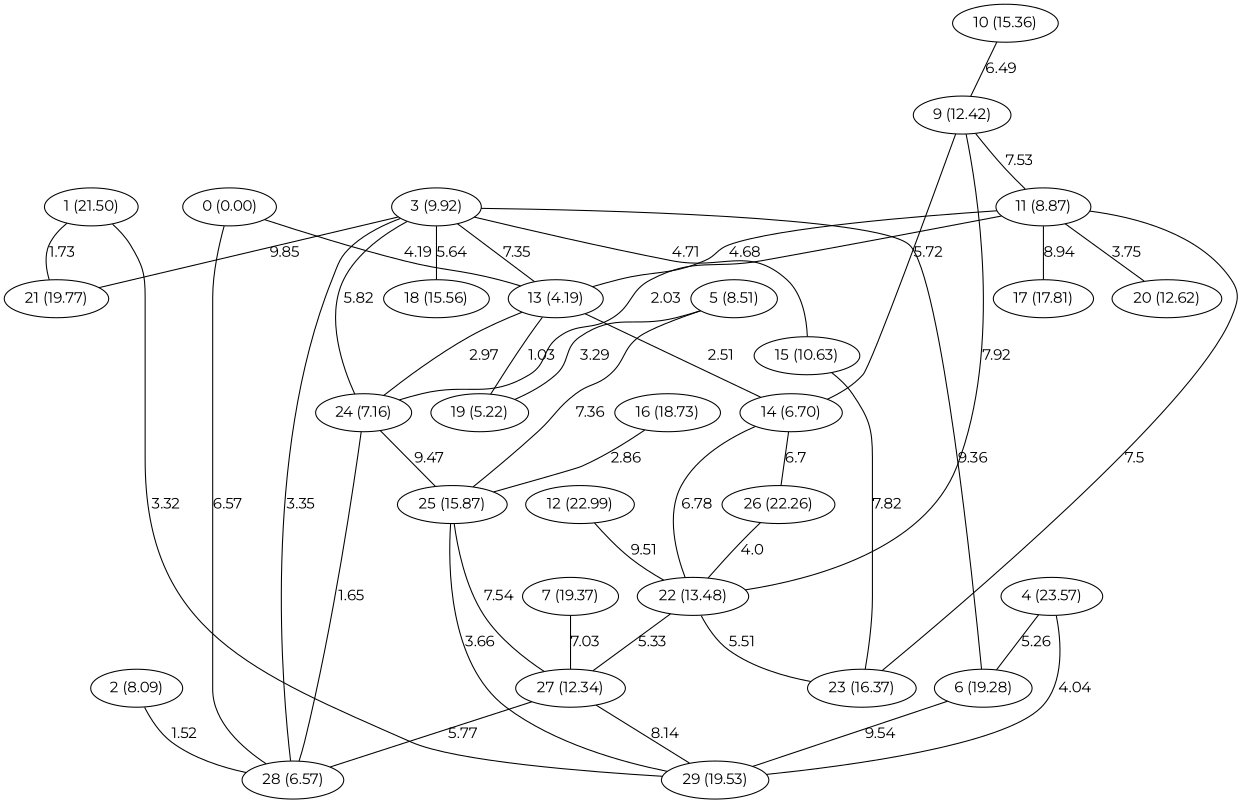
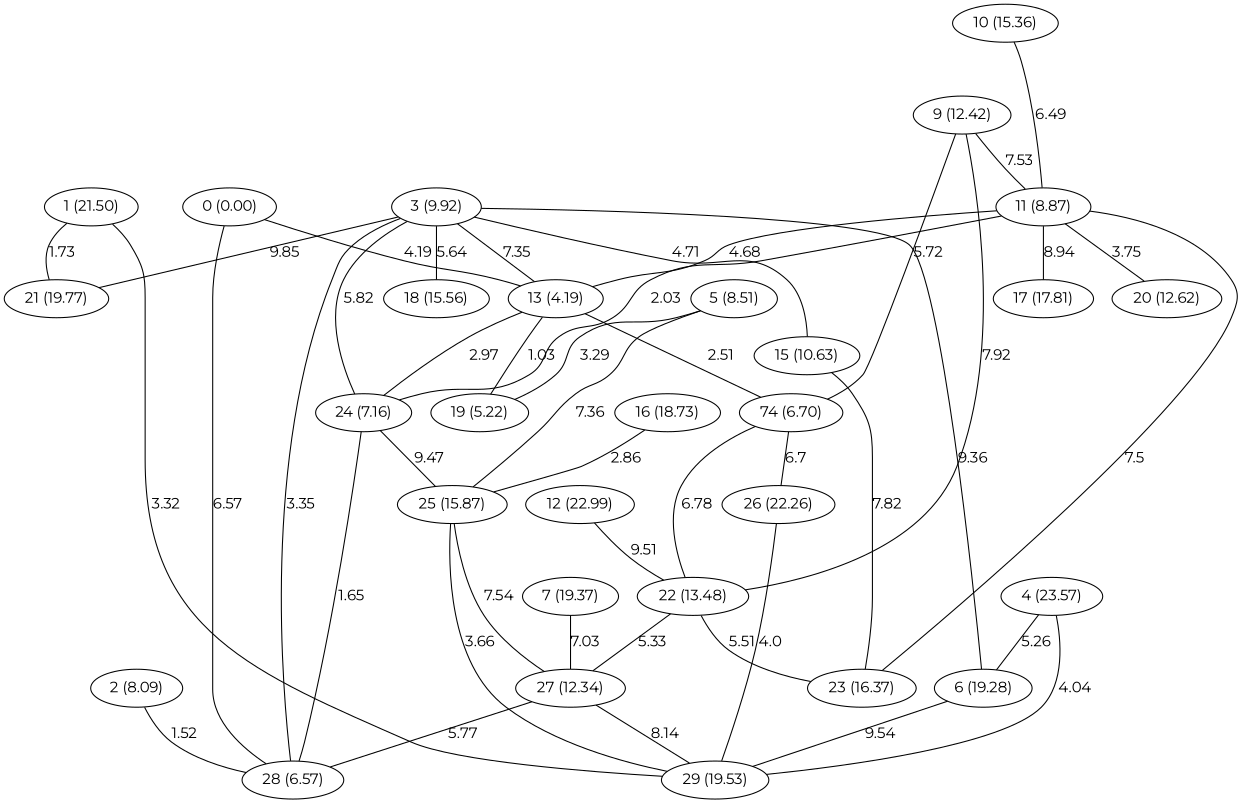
(984, 69) -> (1033, 114)
(791, 413) -> (791, 413)
(734, 550) -> (757, 644)
